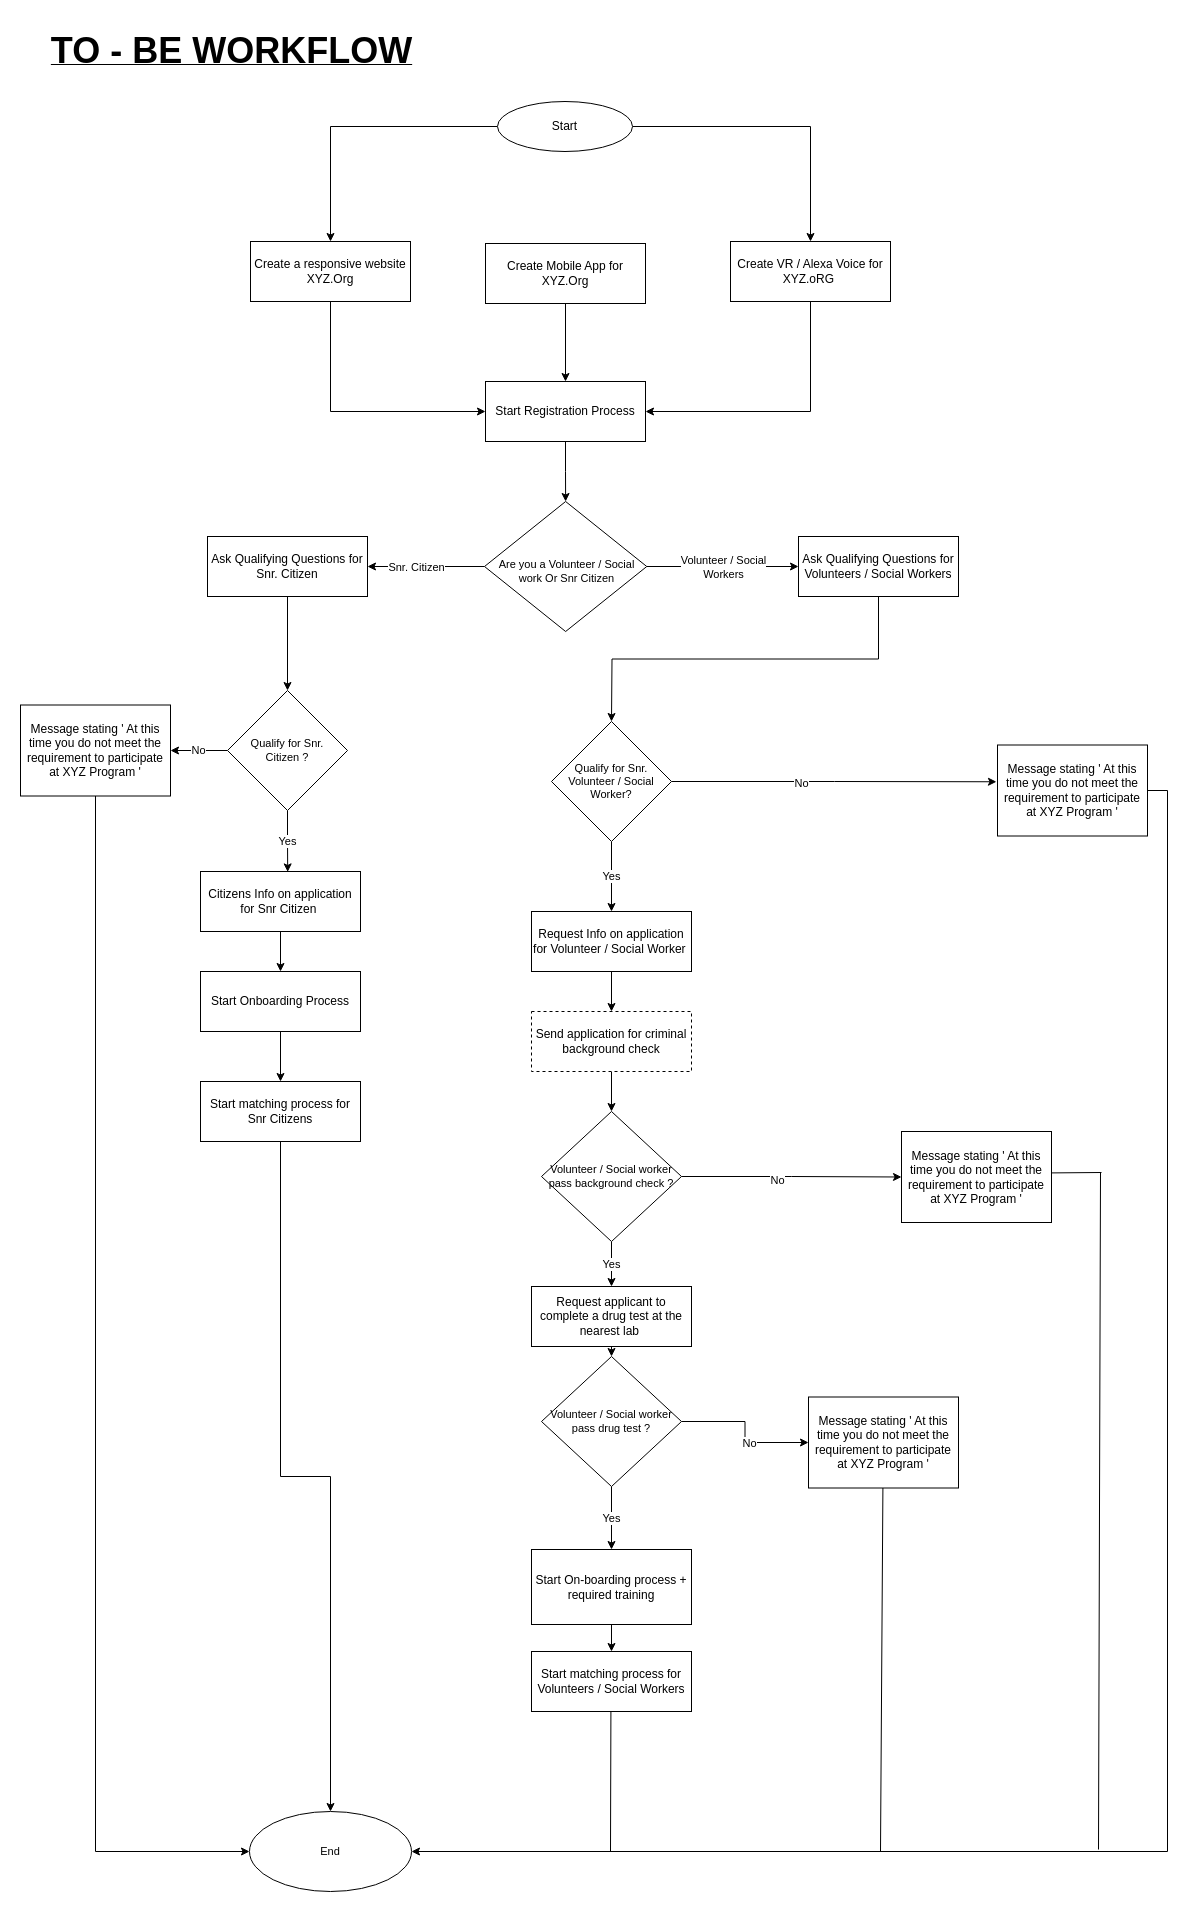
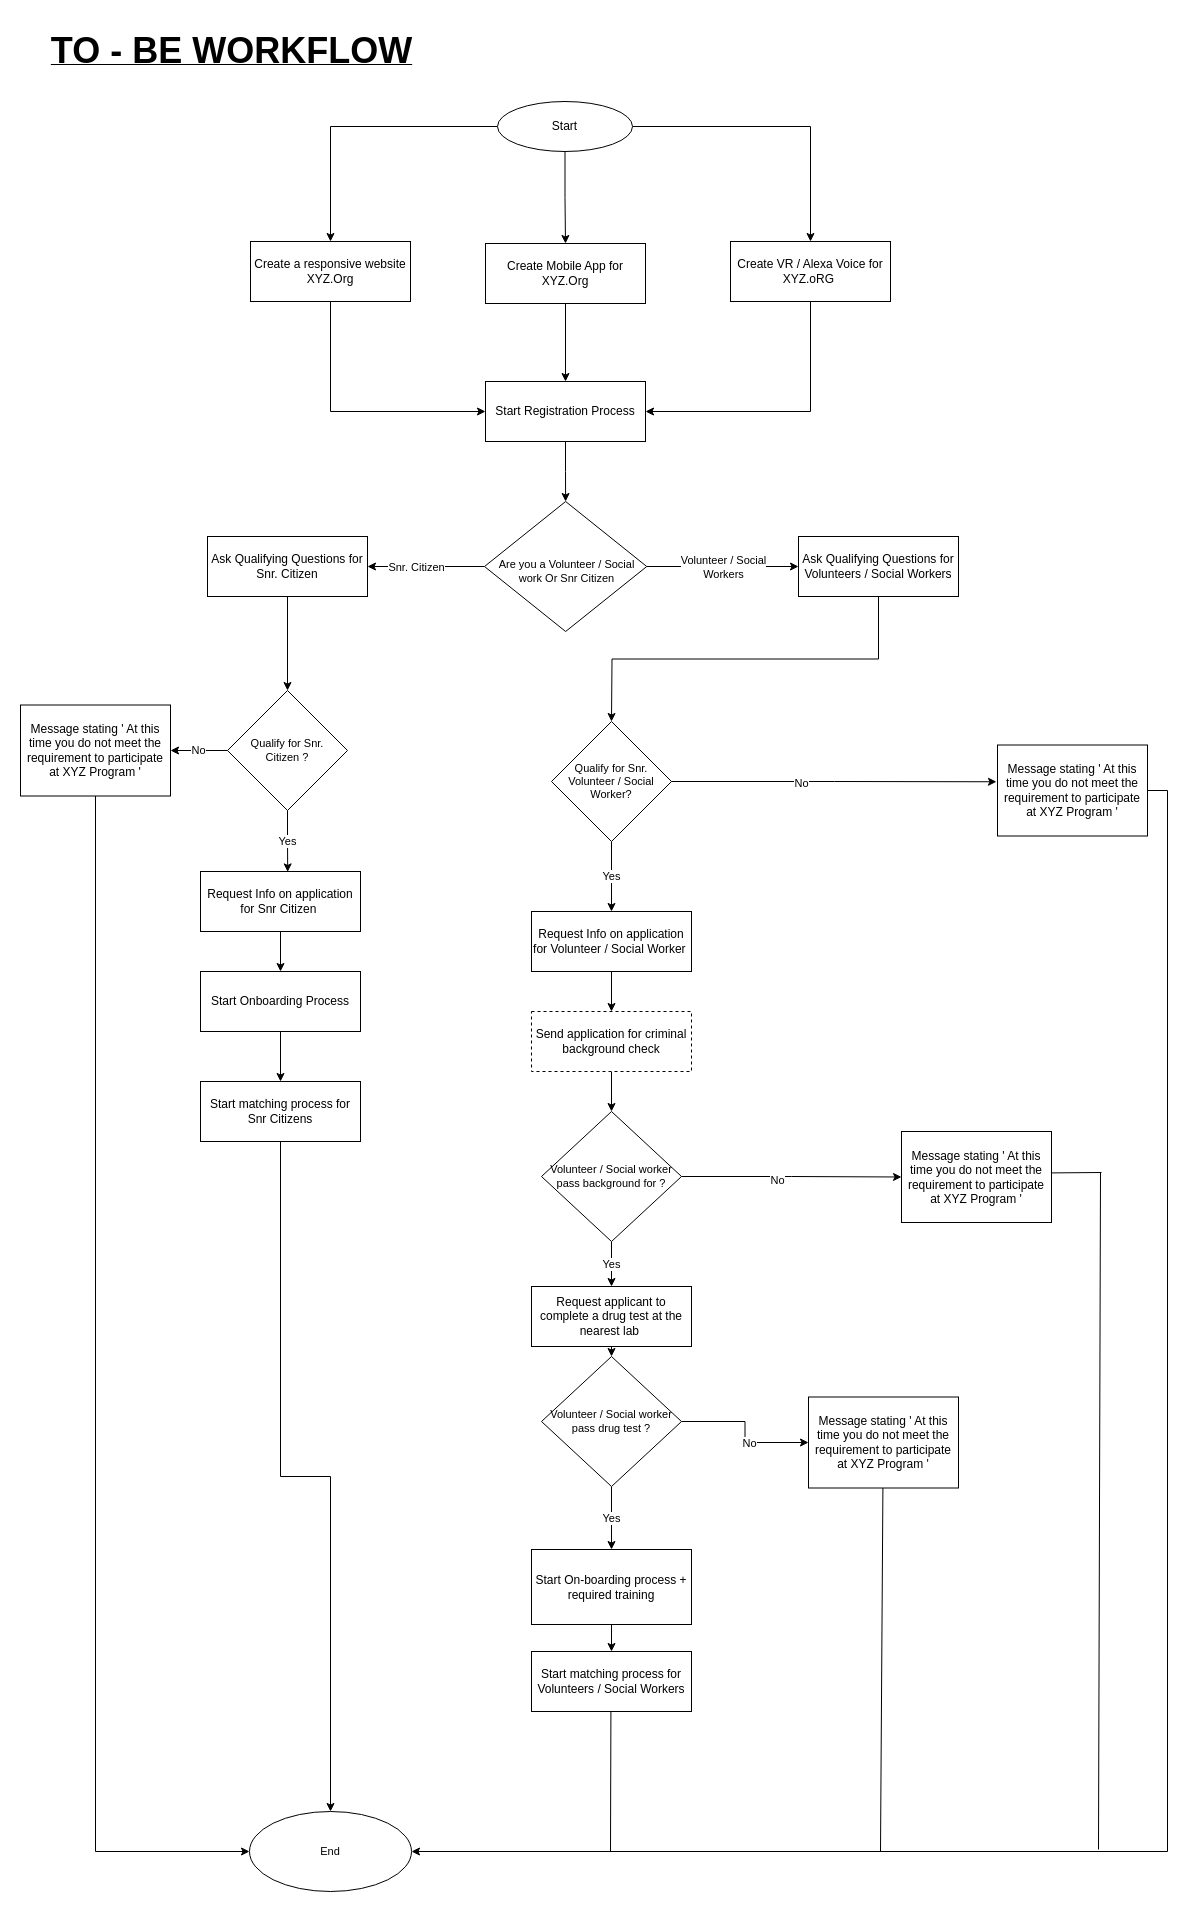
none -> (565, 194)
(281, 902) -> (281, 902)
(612, 1177) -> (612, 1177)
